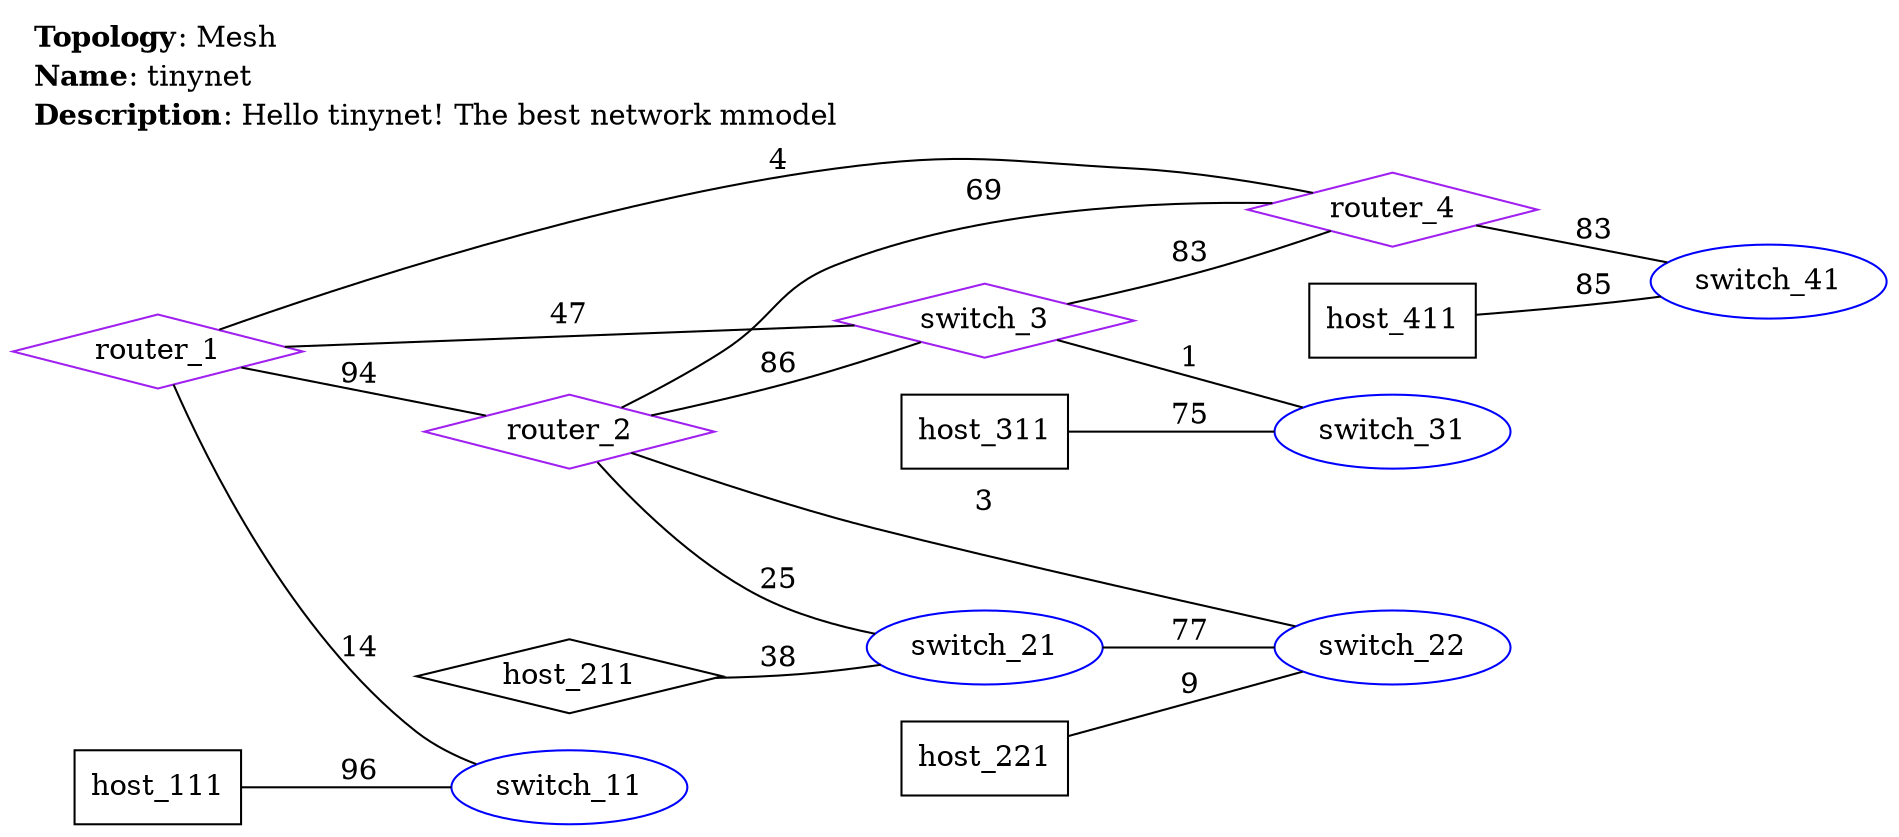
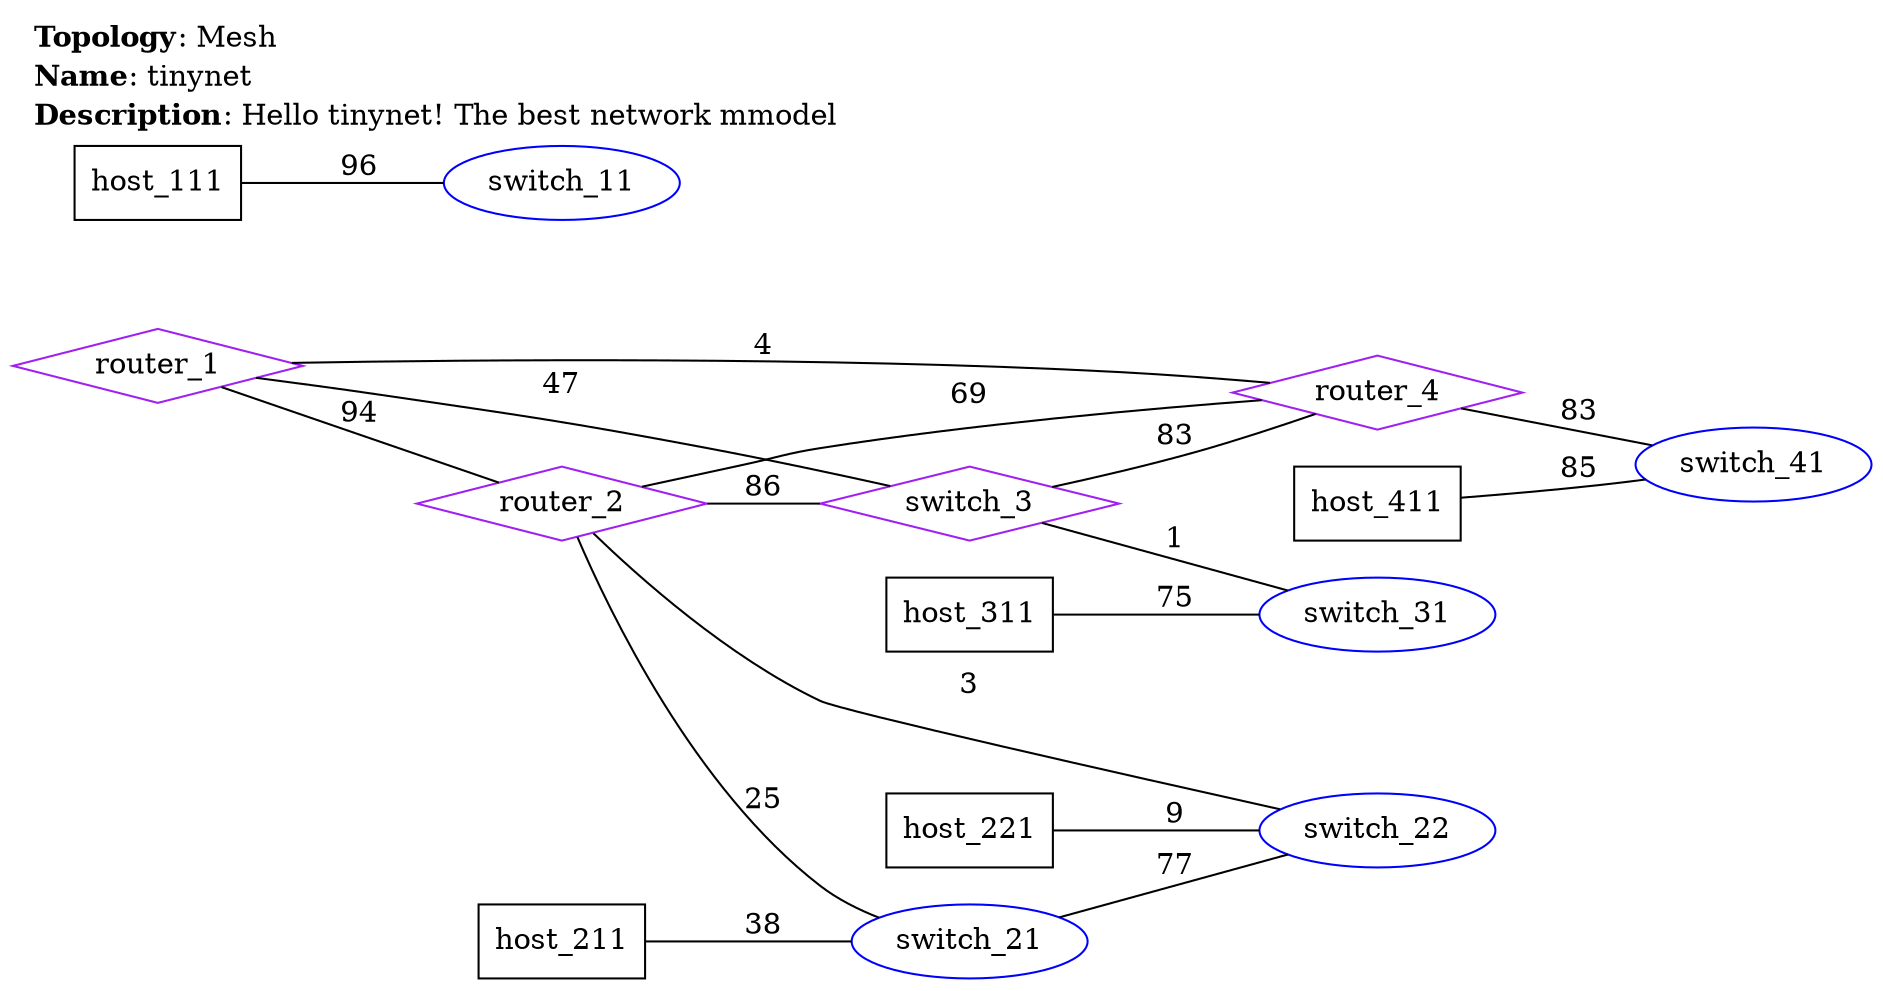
(295, 600) -> none
(569, 676) -> (562, 941)
